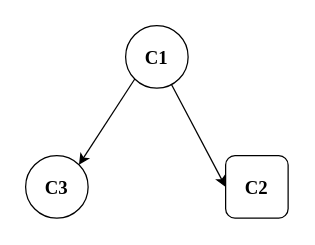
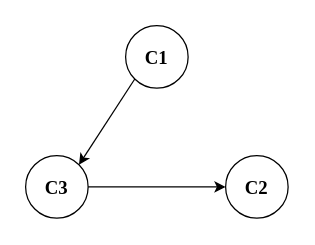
(197, 133) -> (153, 187)
(257, 187) -> (257, 187)
